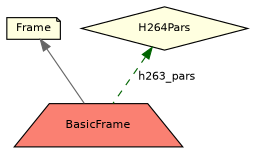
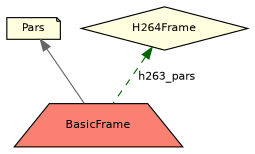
(34, 28) -> (34, 28)
(165, 28) -> (165, 28)
